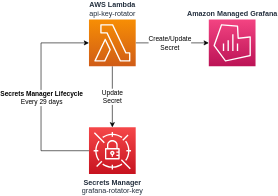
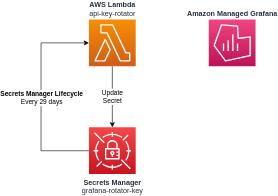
(162, 43) -> none
